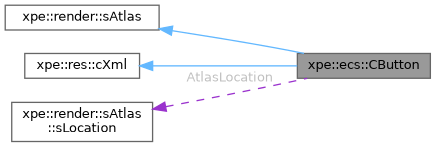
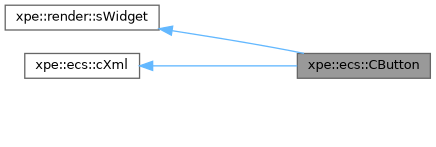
(82, 18) -> (82, 18)
(82, 66) -> (82, 66)
(82, 122) -> none
